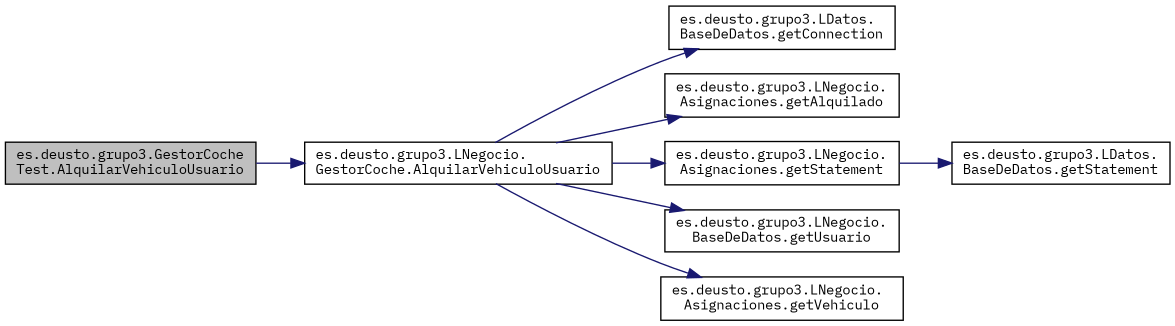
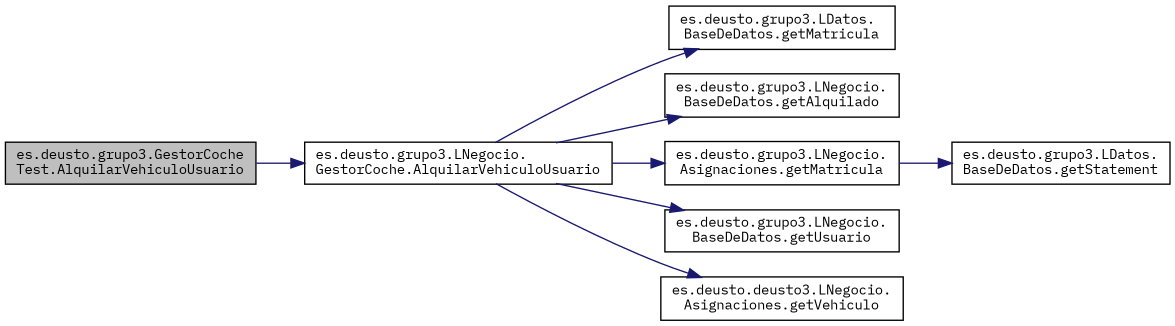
(782, 28) -> (782, 28)
(782, 95) -> (782, 95)
(782, 163) -> (782, 163)
(782, 299) -> (782, 299)
